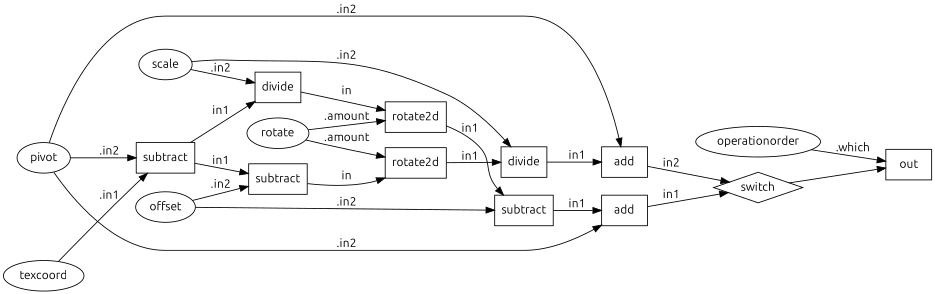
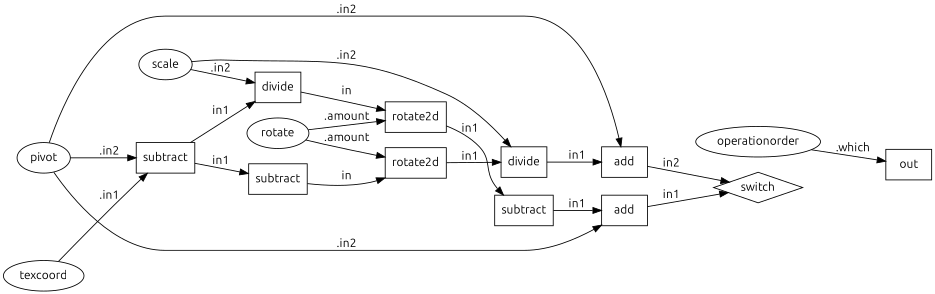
(833, 176) -> none
(166, 207) -> none
